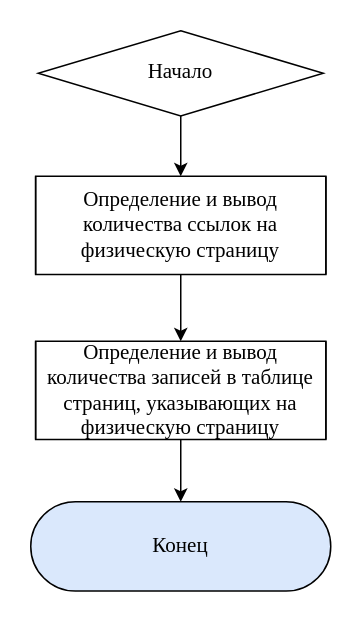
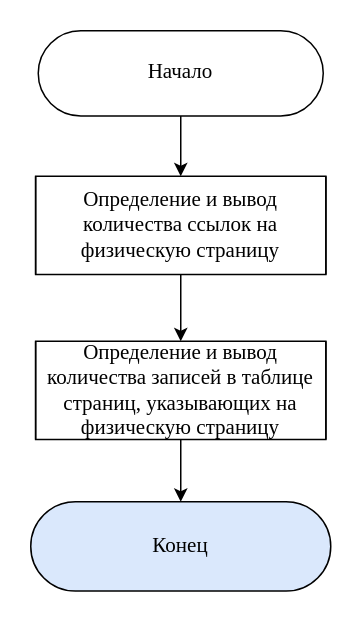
(181, 73) -> (181, 73)
